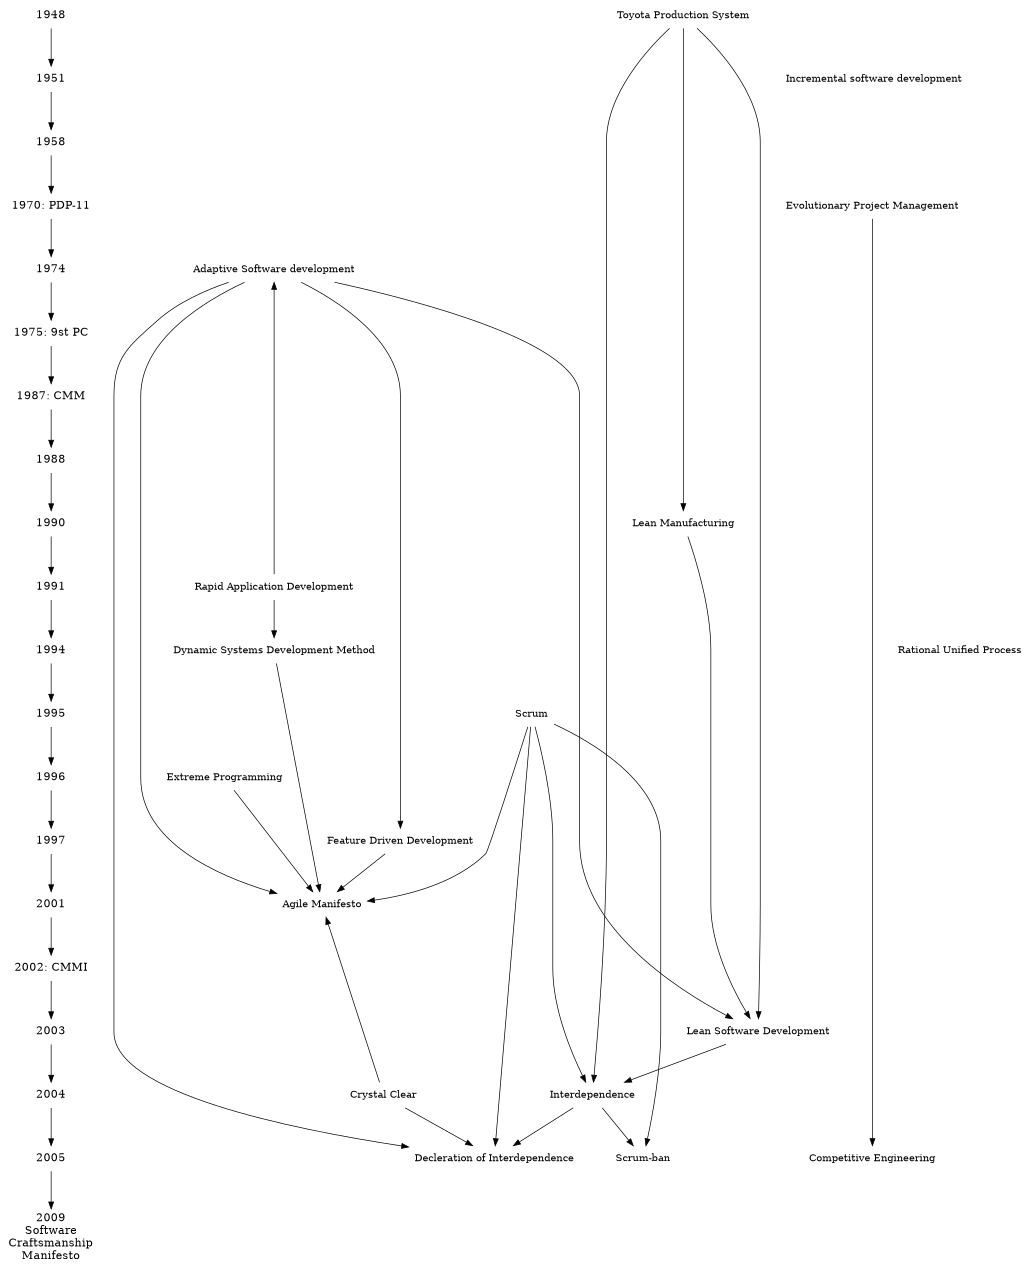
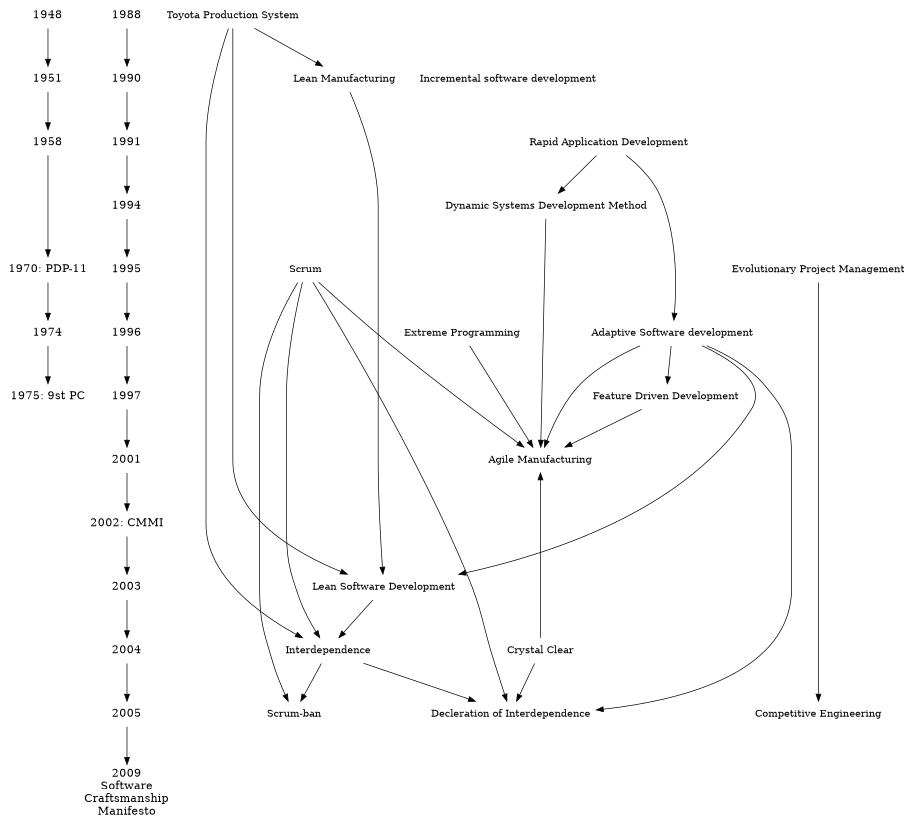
(51, 397) -> none
(960, 651) -> none
(322, 905) -> (540, 460)
